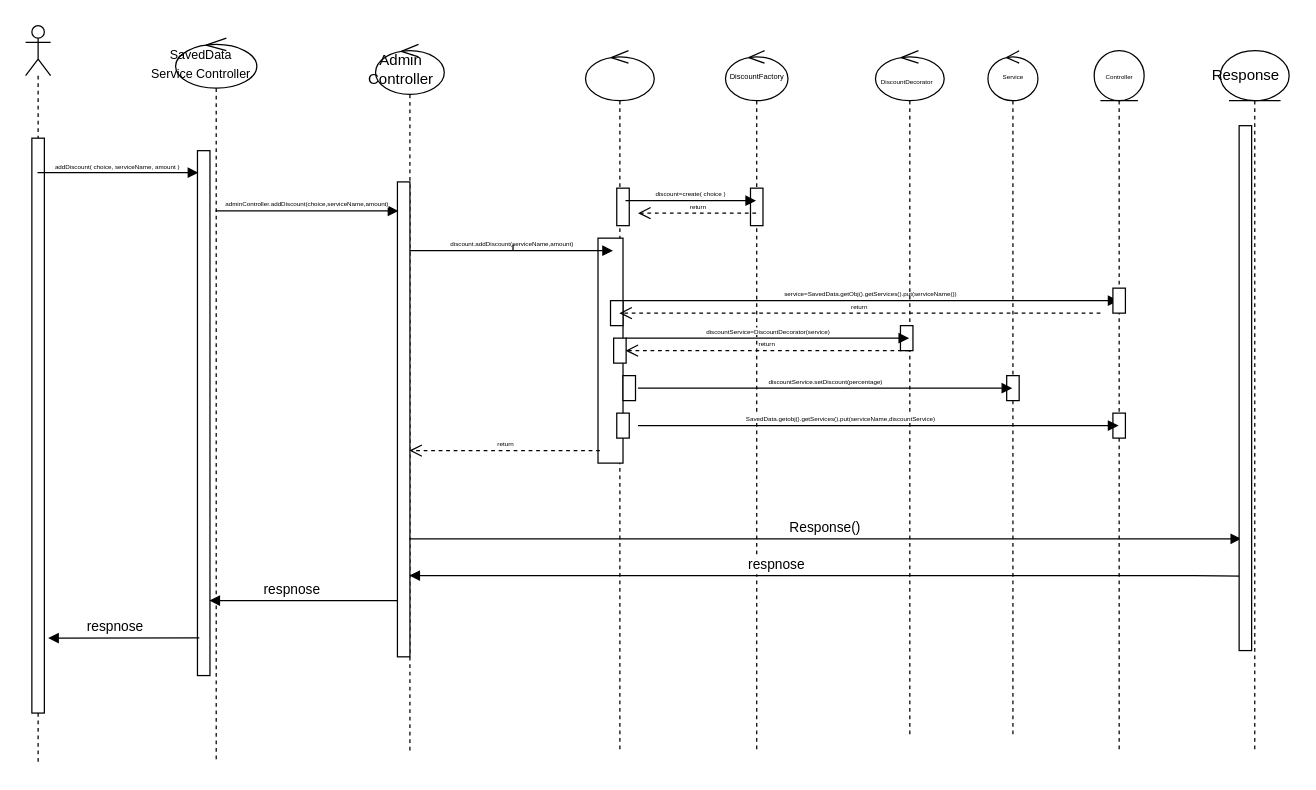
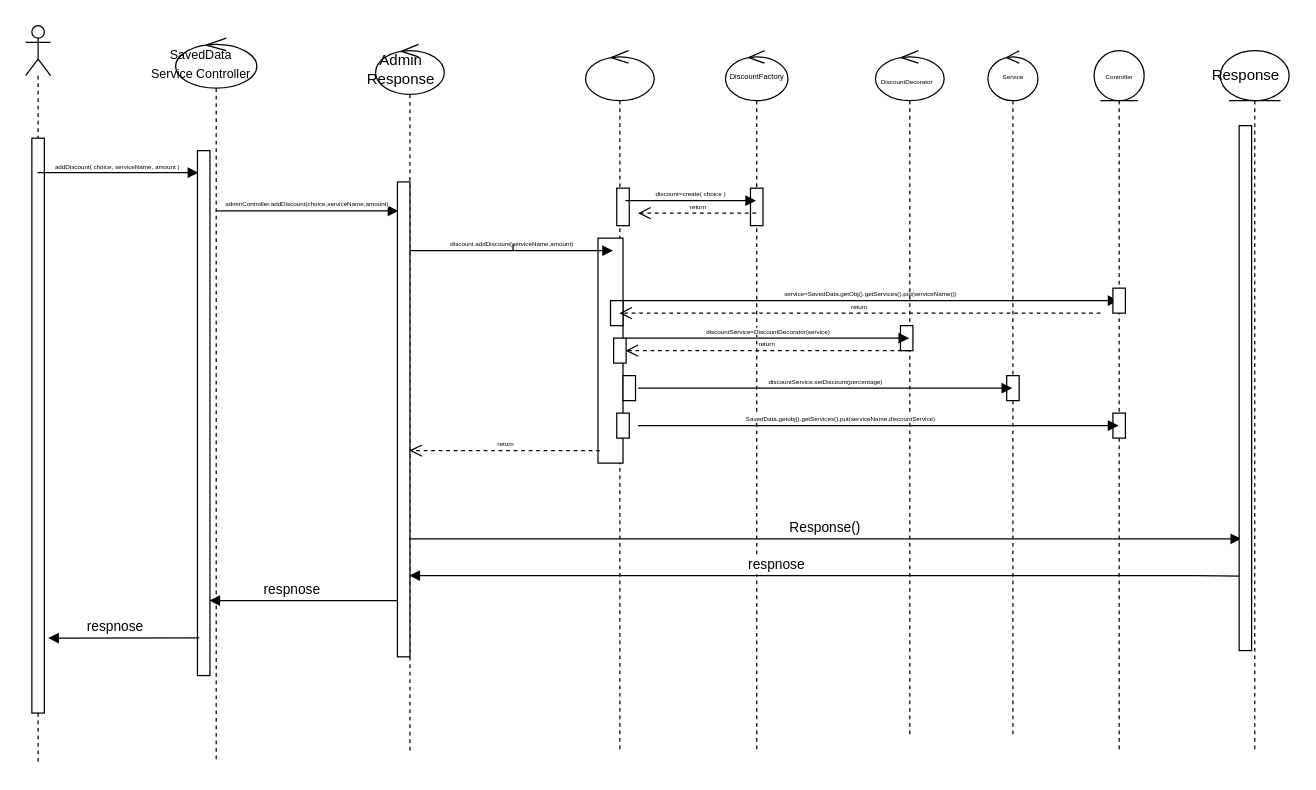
(401, 69) -> (401, 69)
